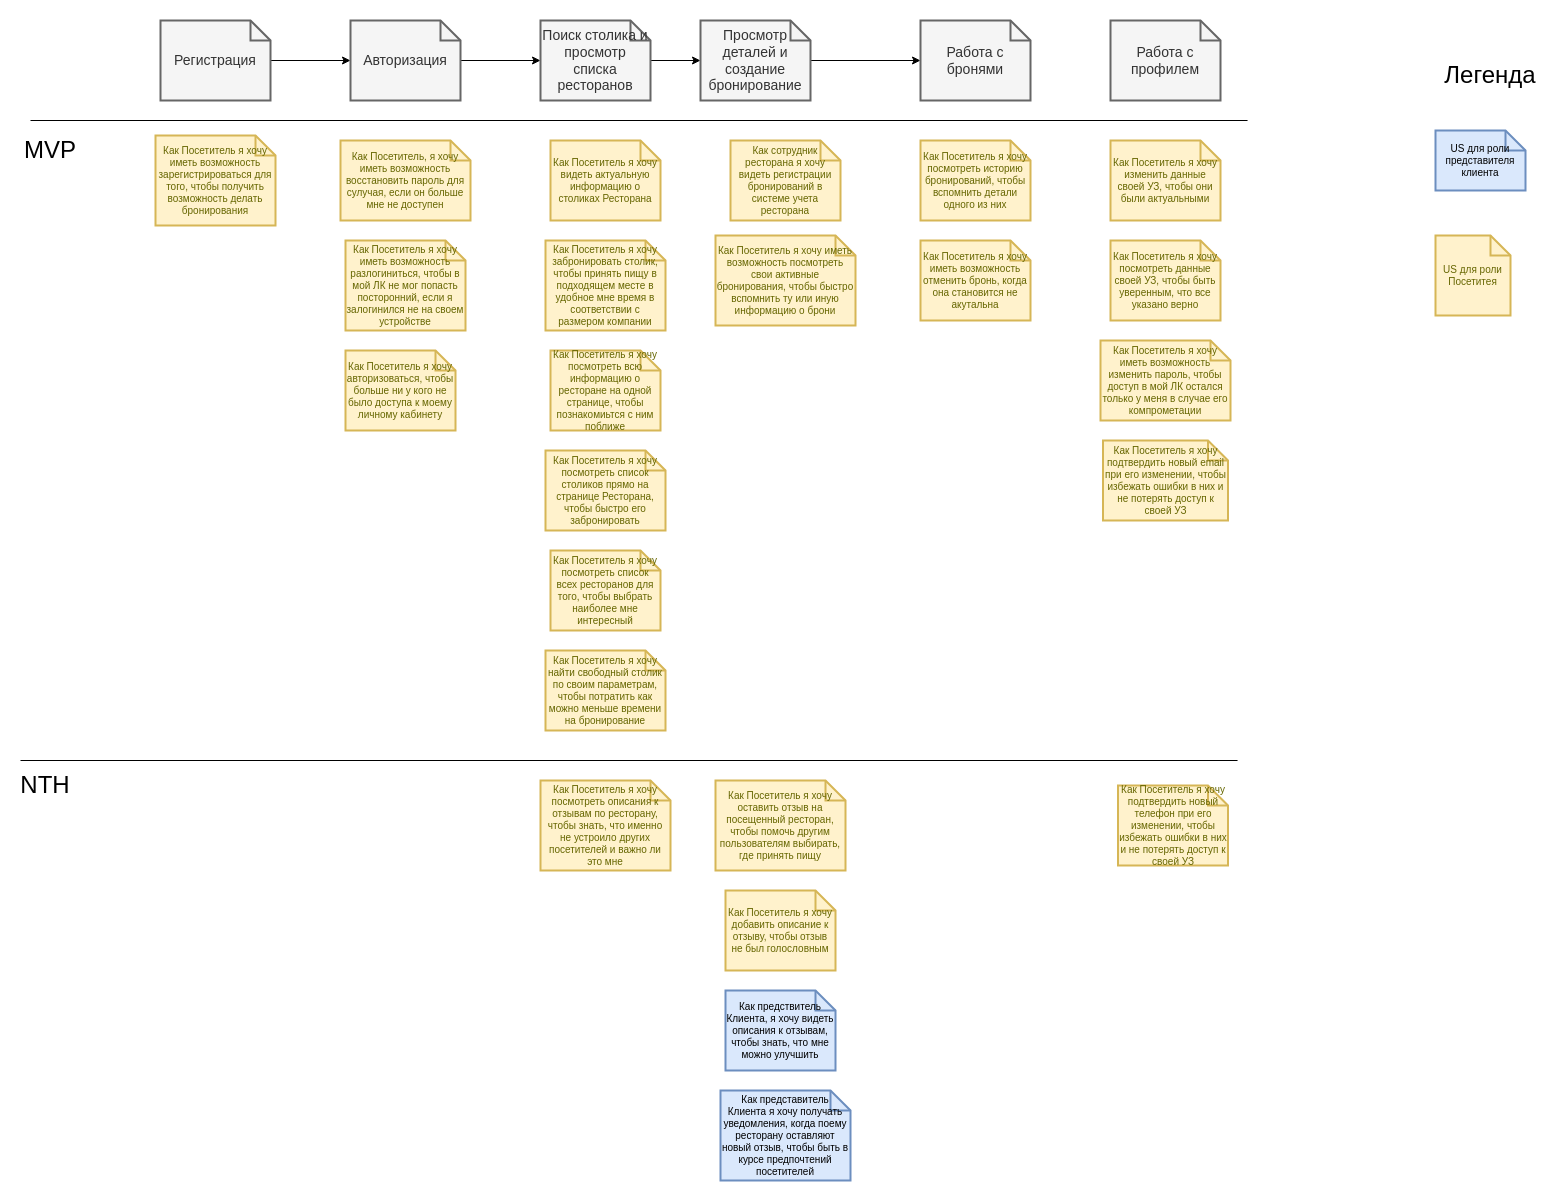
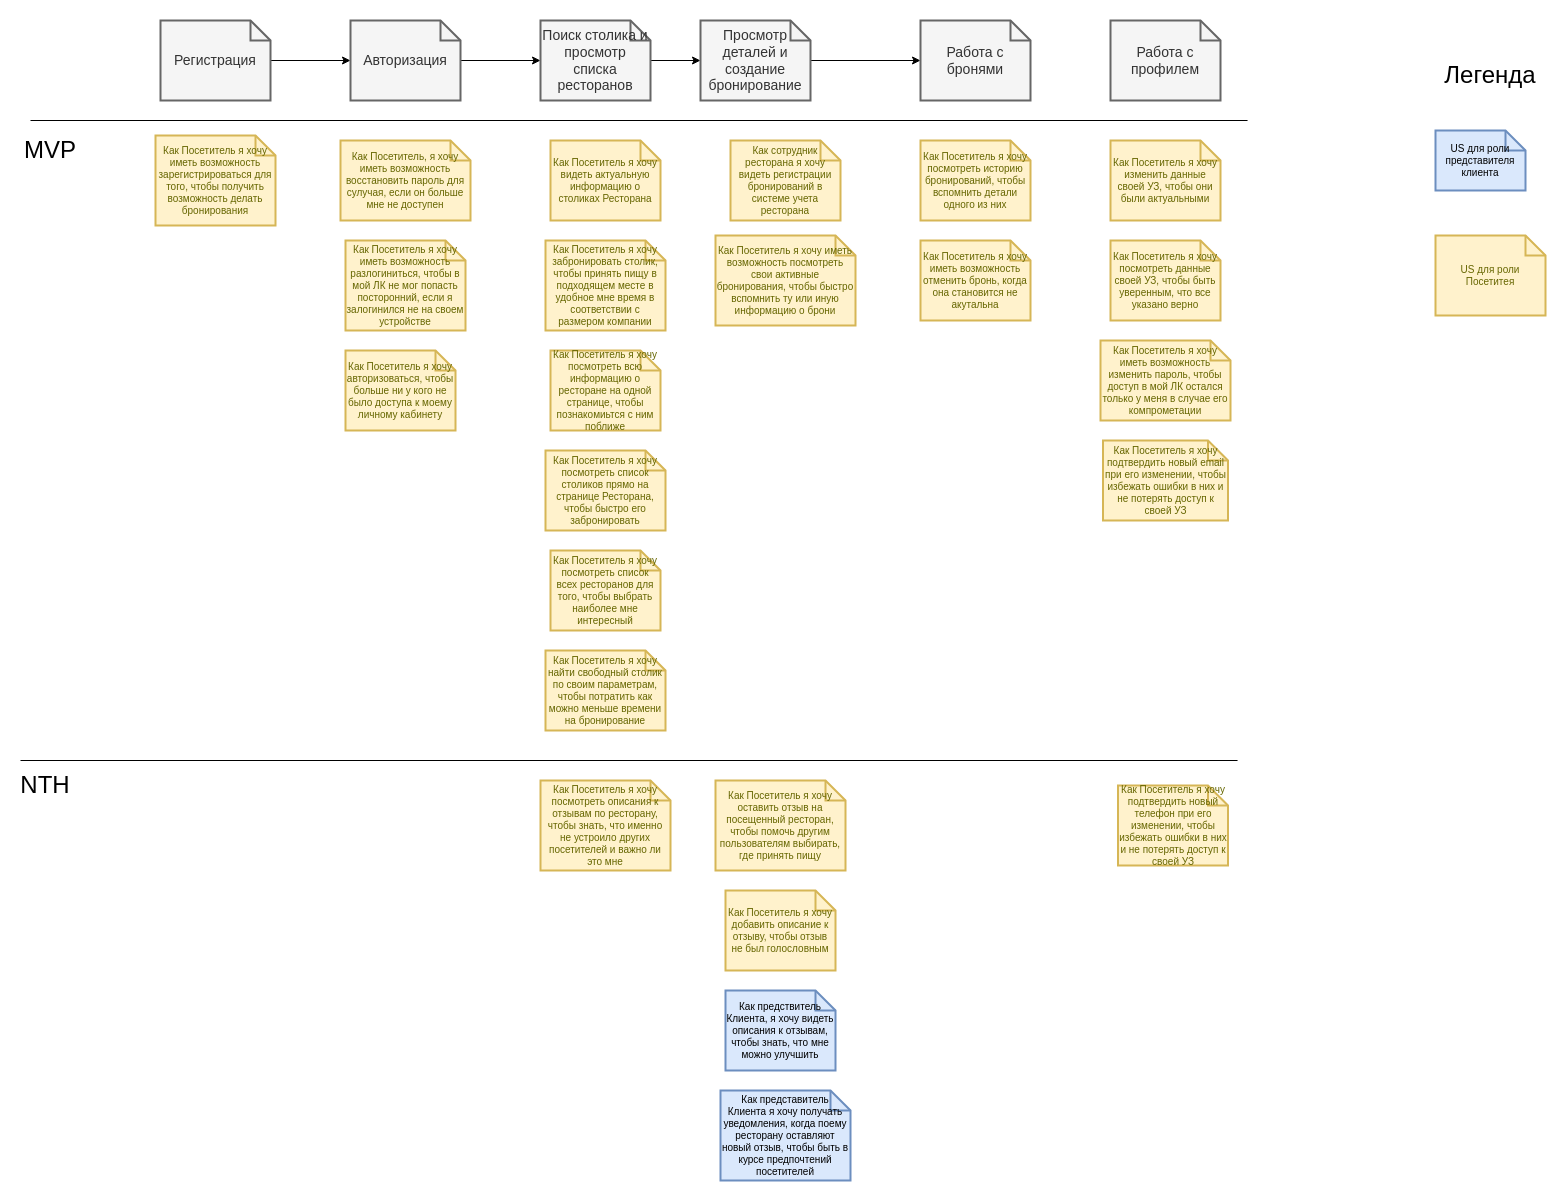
(1473, 276) -> (1491, 276)
